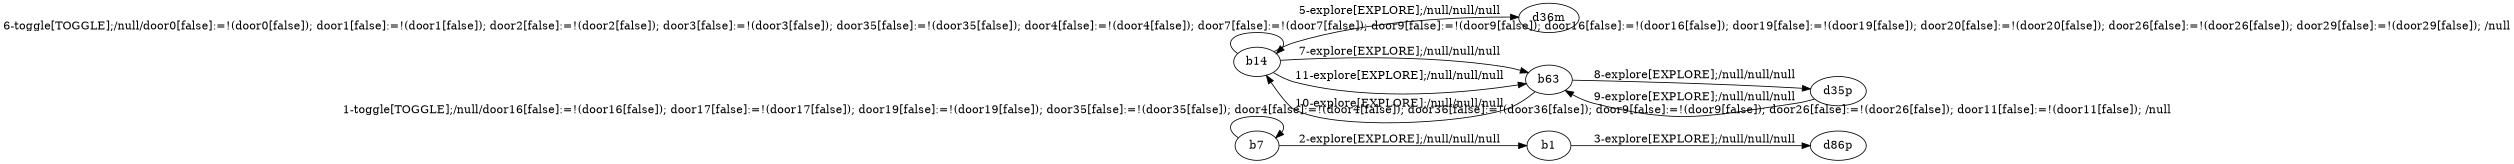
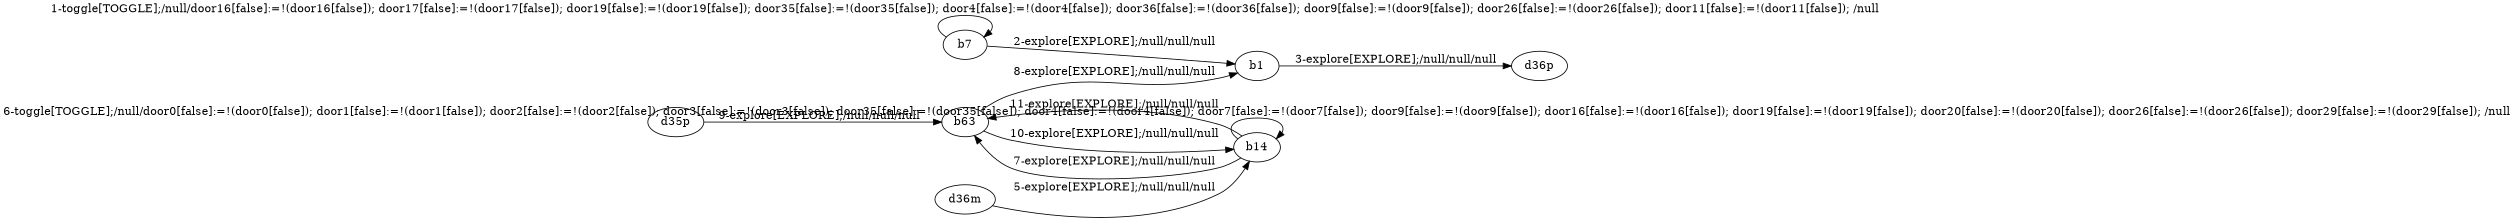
(1390, 24) -> (1125, 217)
(1687, 83) -> (1103, 82)
(1838, 146) -> (1539, 66)
